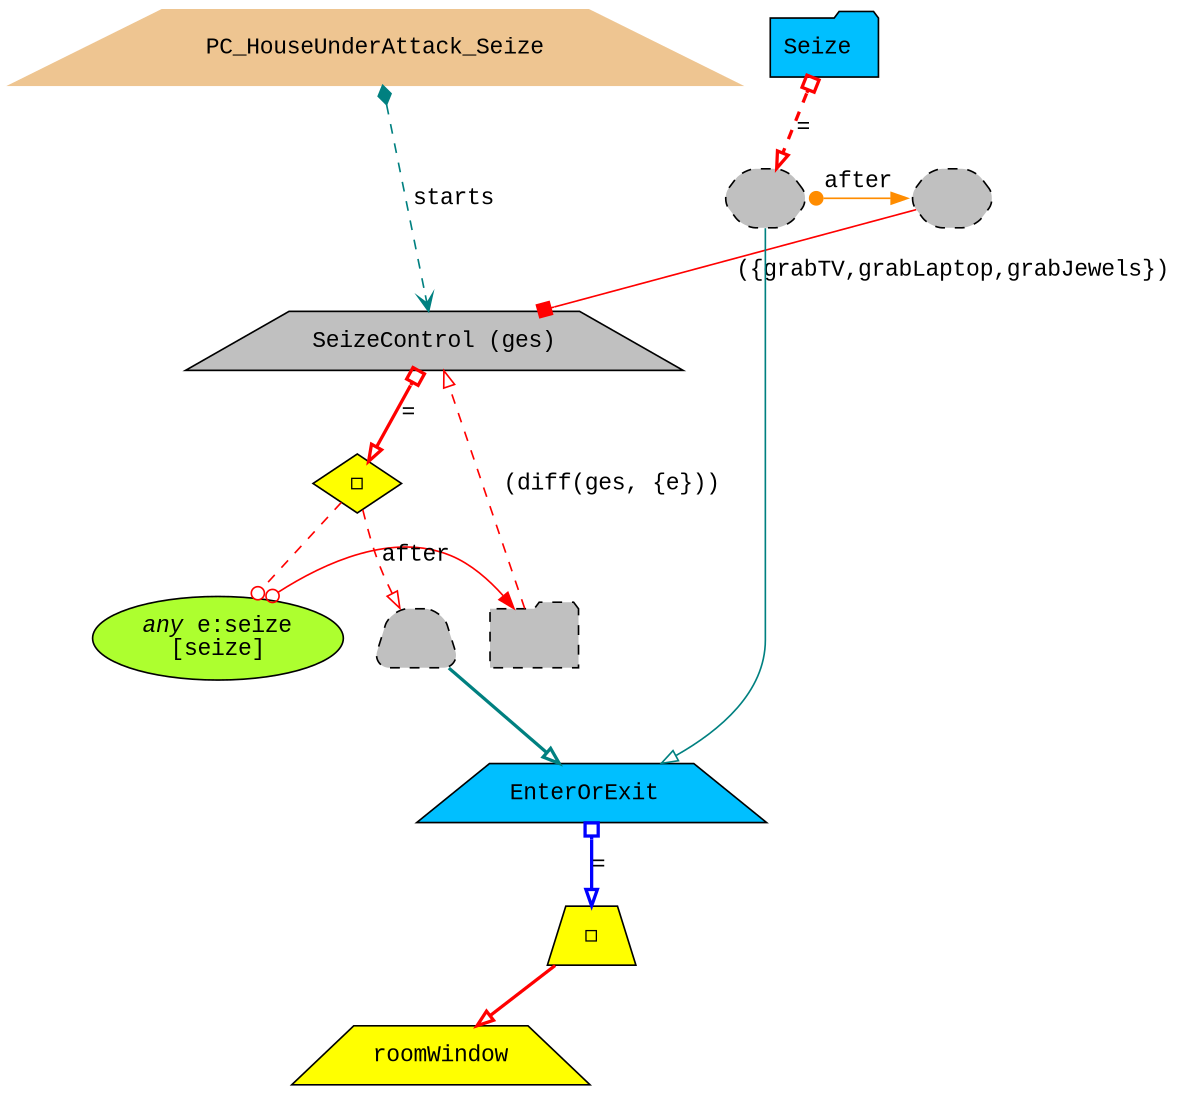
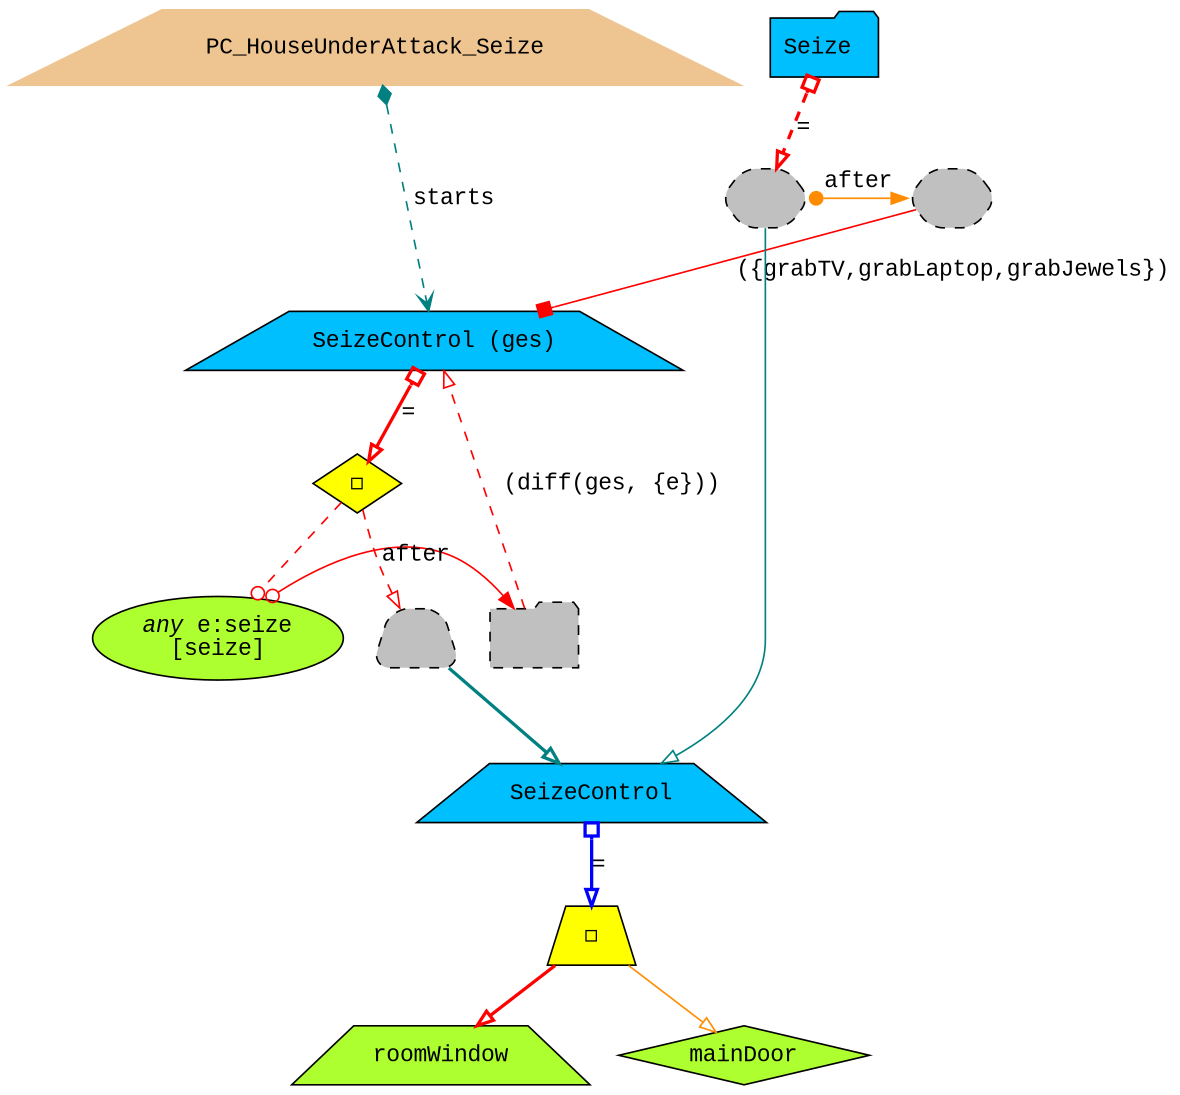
(434, 341) -> (434, 341)
(592, 793) -> (592, 793)
(441, 1055) -> (441, 1055)
none -> (744, 1055)
